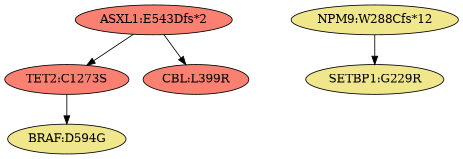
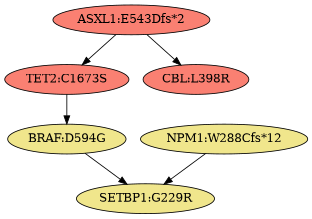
(375, 20) -> (224, 139)
(67, 79) -> (67, 79)
(196, 79) -> (196, 79)
none -> (103, 166)
